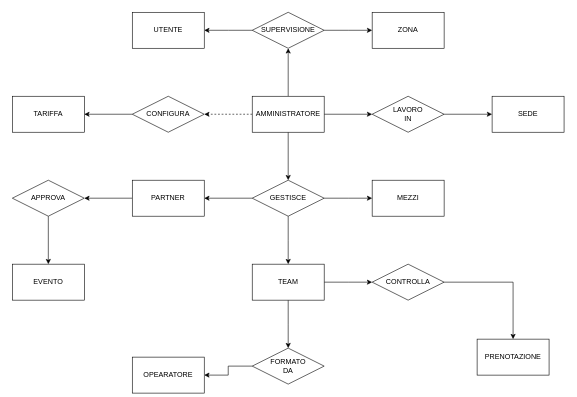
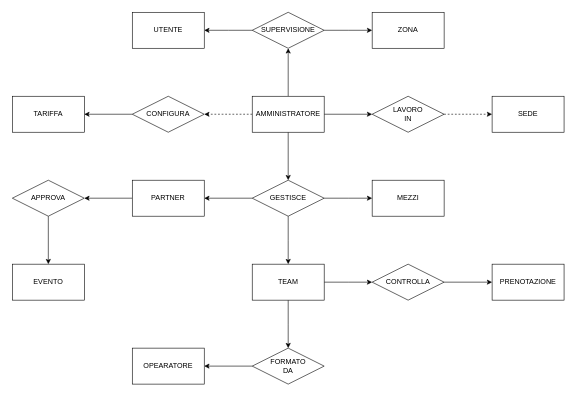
(466, 114) -> (466, 114)
(513, 357) -> (528, 282)
(168, 375) -> (168, 366)
